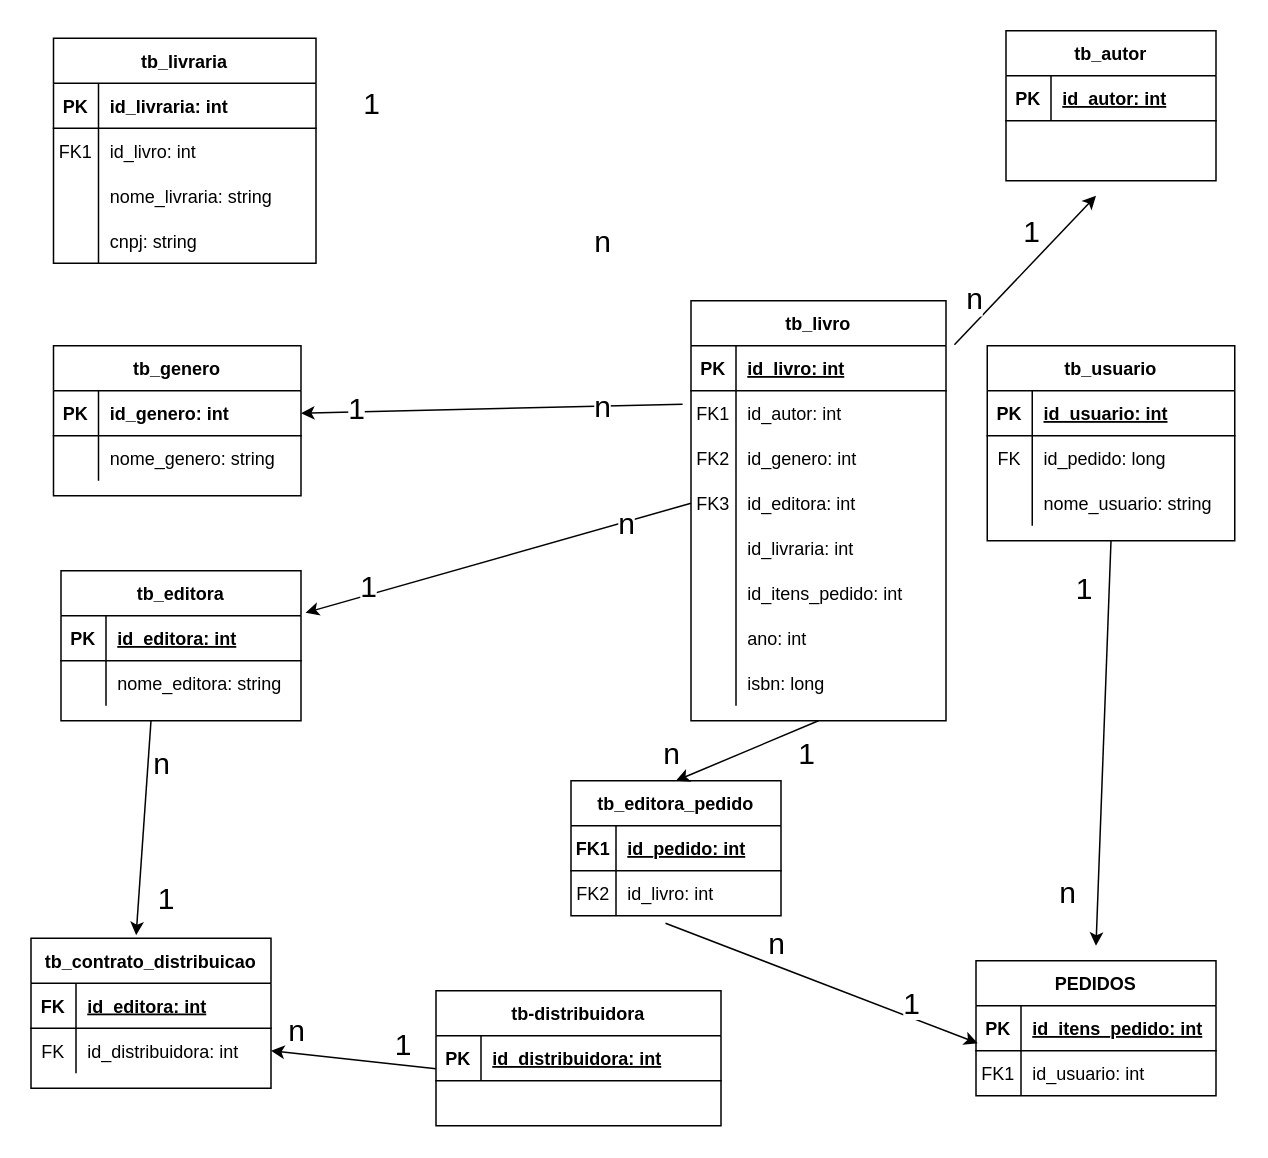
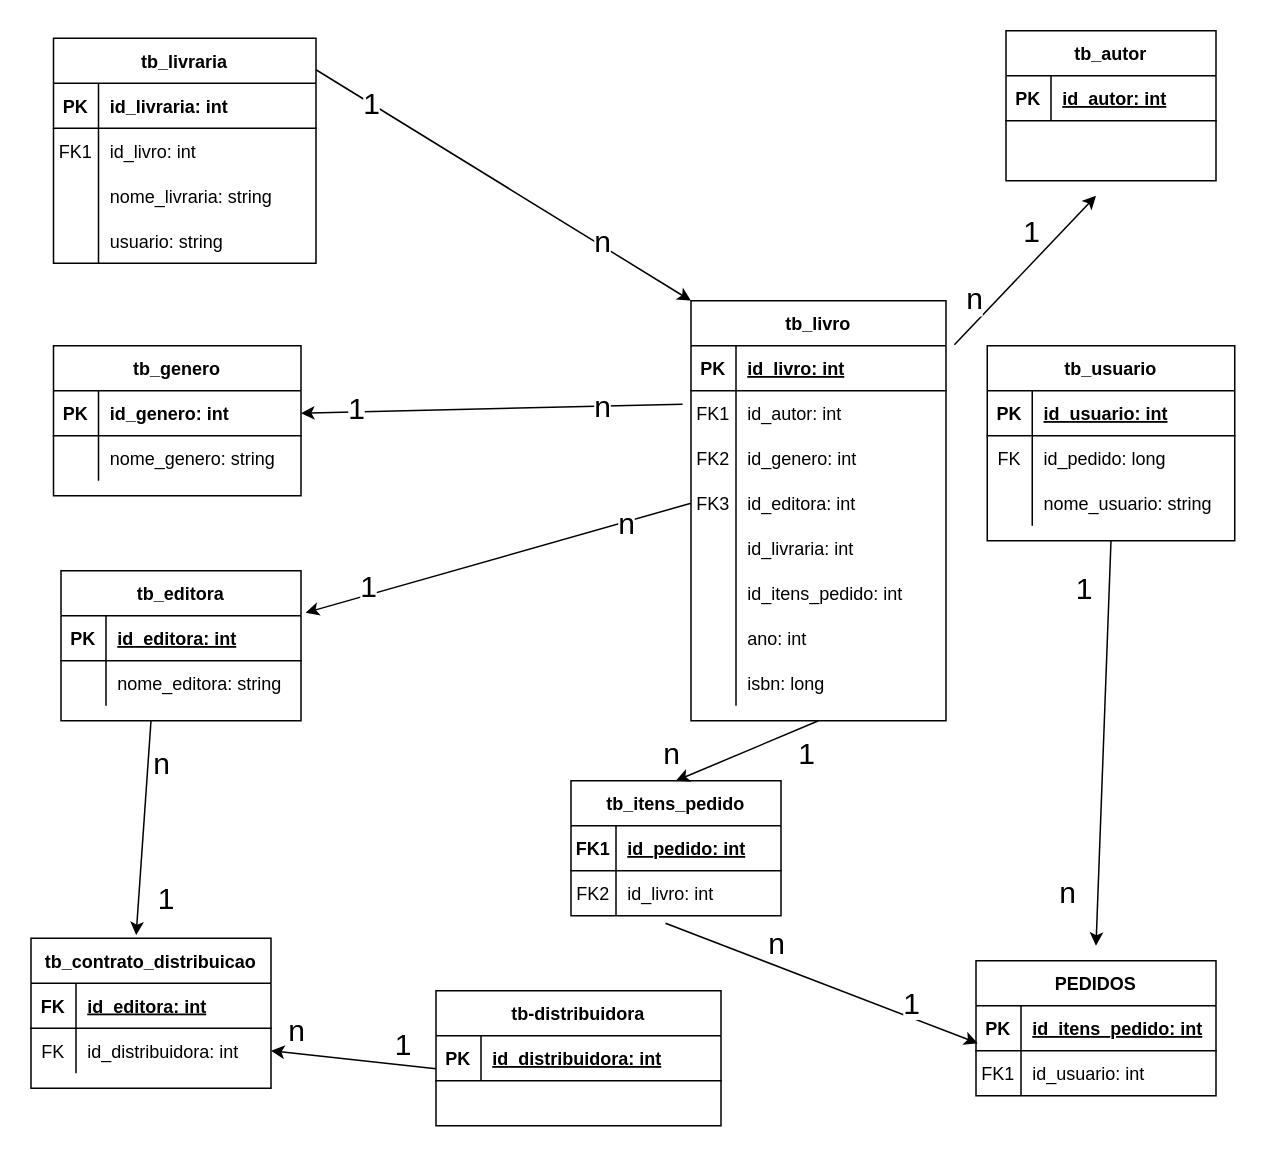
none -> (486, 175)
(163, 242) -> (176, 242)
(675, 804) -> (675, 804)
